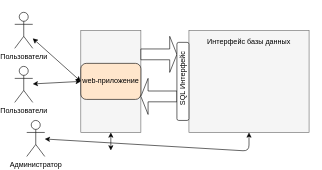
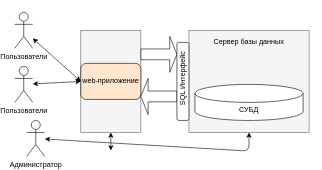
(249, 42) -> (249, 42)
none -> (249, 102)
